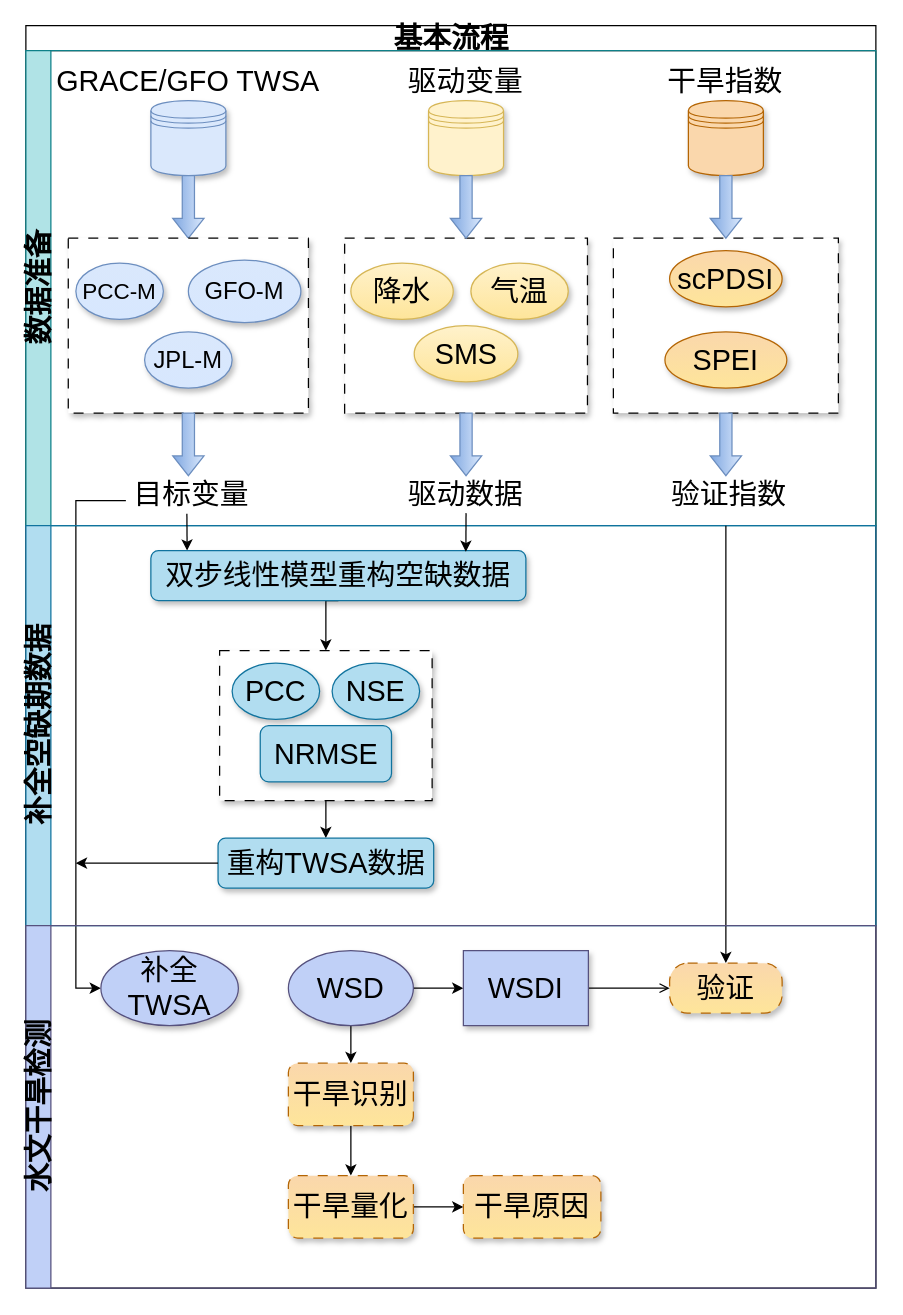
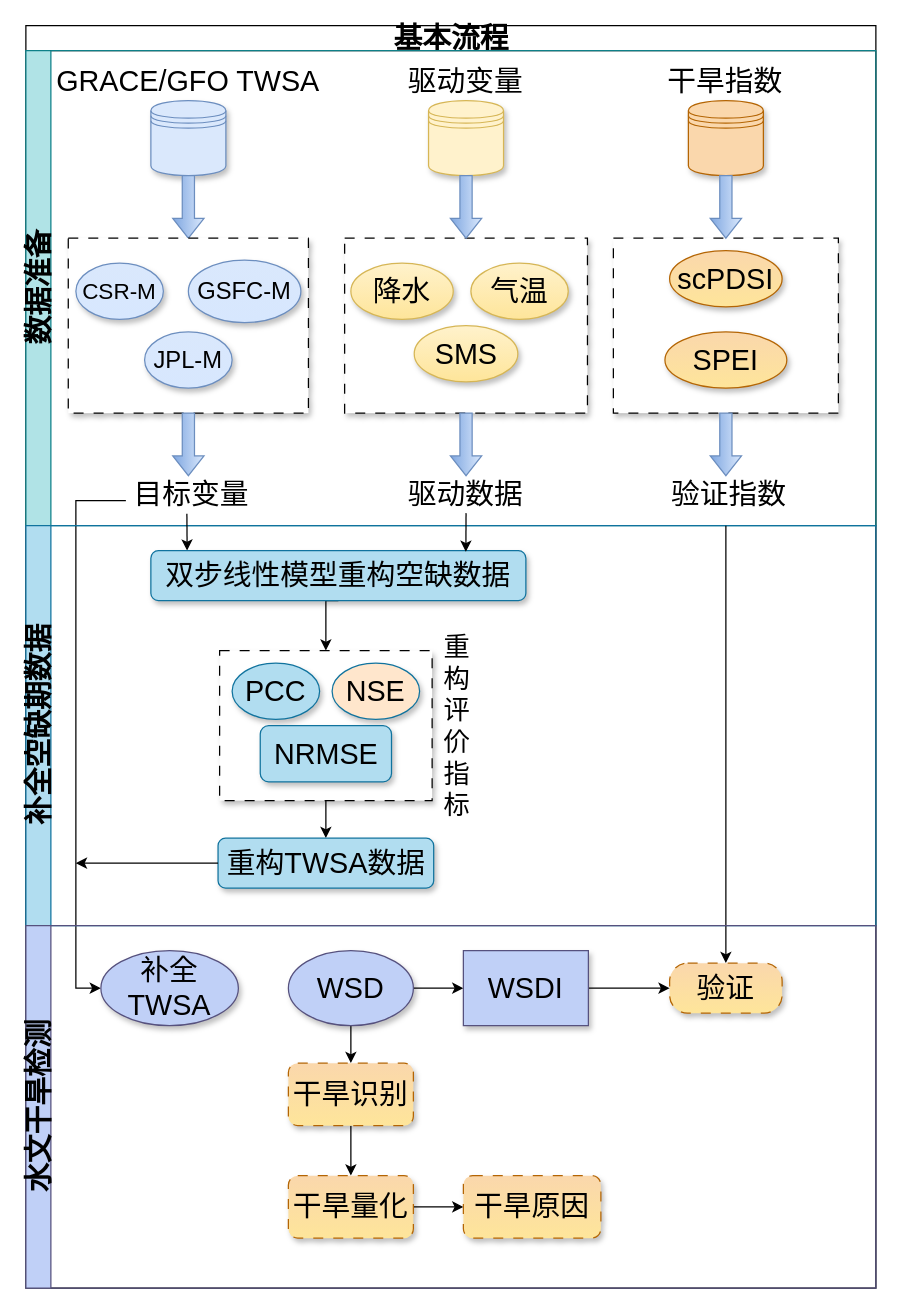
(119, 292) -> (119, 292)
(244, 292) -> (244, 292)
(376, 691) -> (376, 691)
none -> (457, 726)
(661, 988) -> (659, 988)
